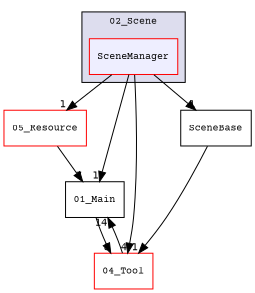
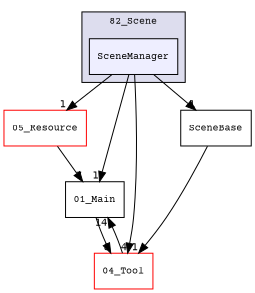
(134, 21) -> (134, 21)
(134, 57) -> (134, 57)
